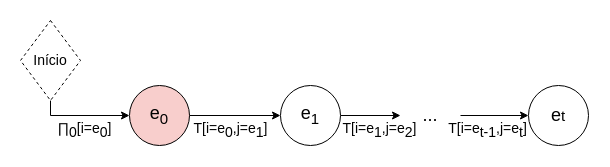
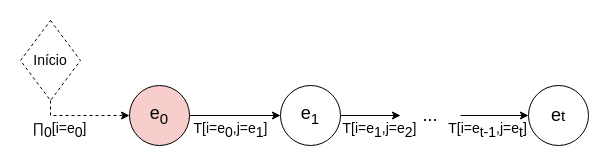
(79, 116) -> (79, 116)
(85, 131) -> (60, 131)
